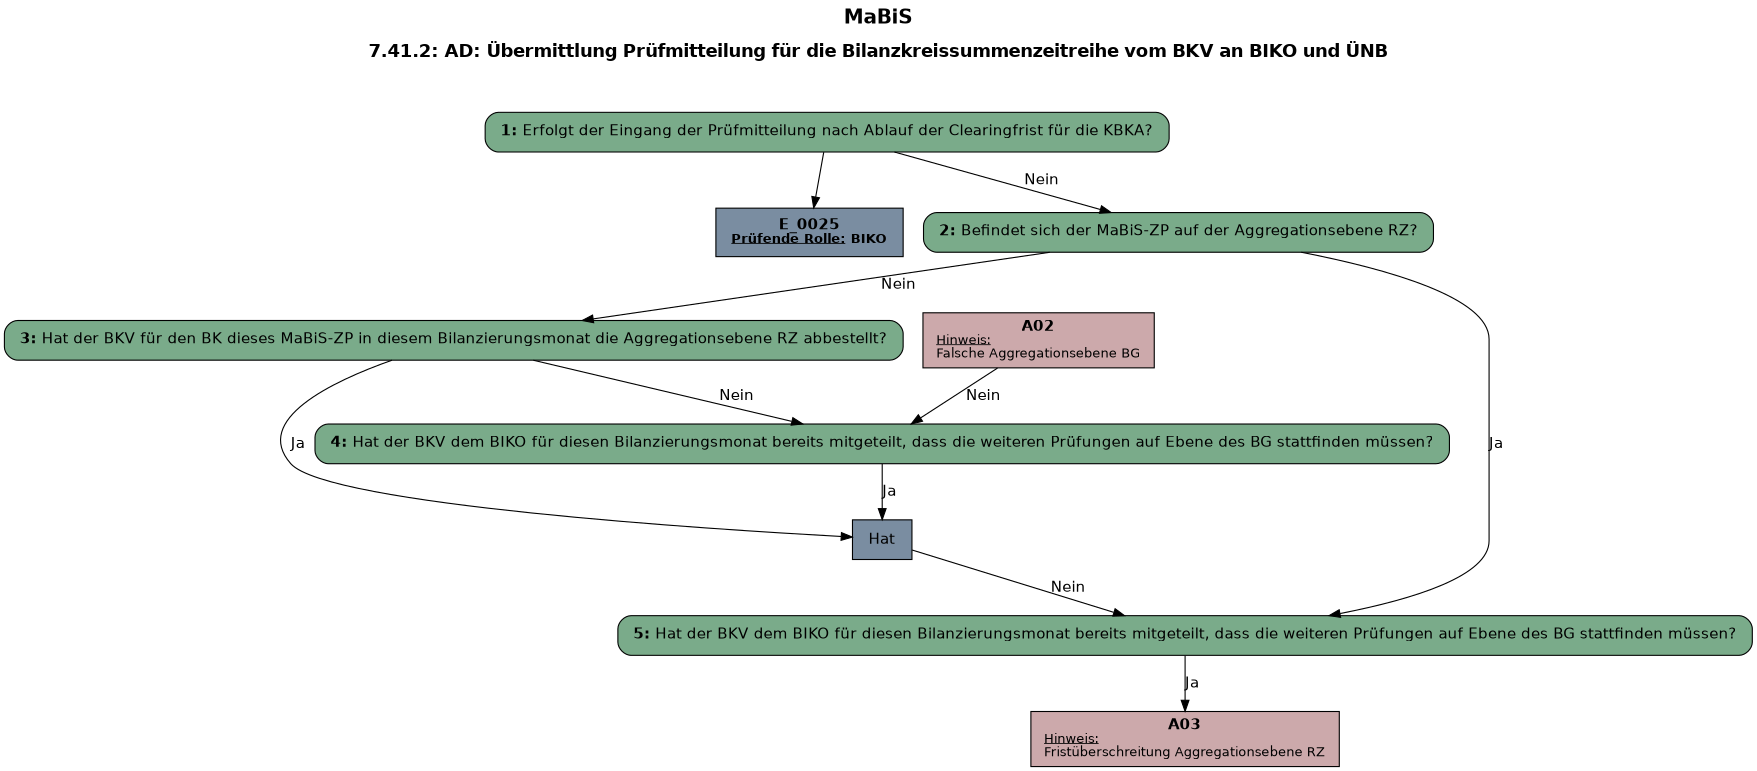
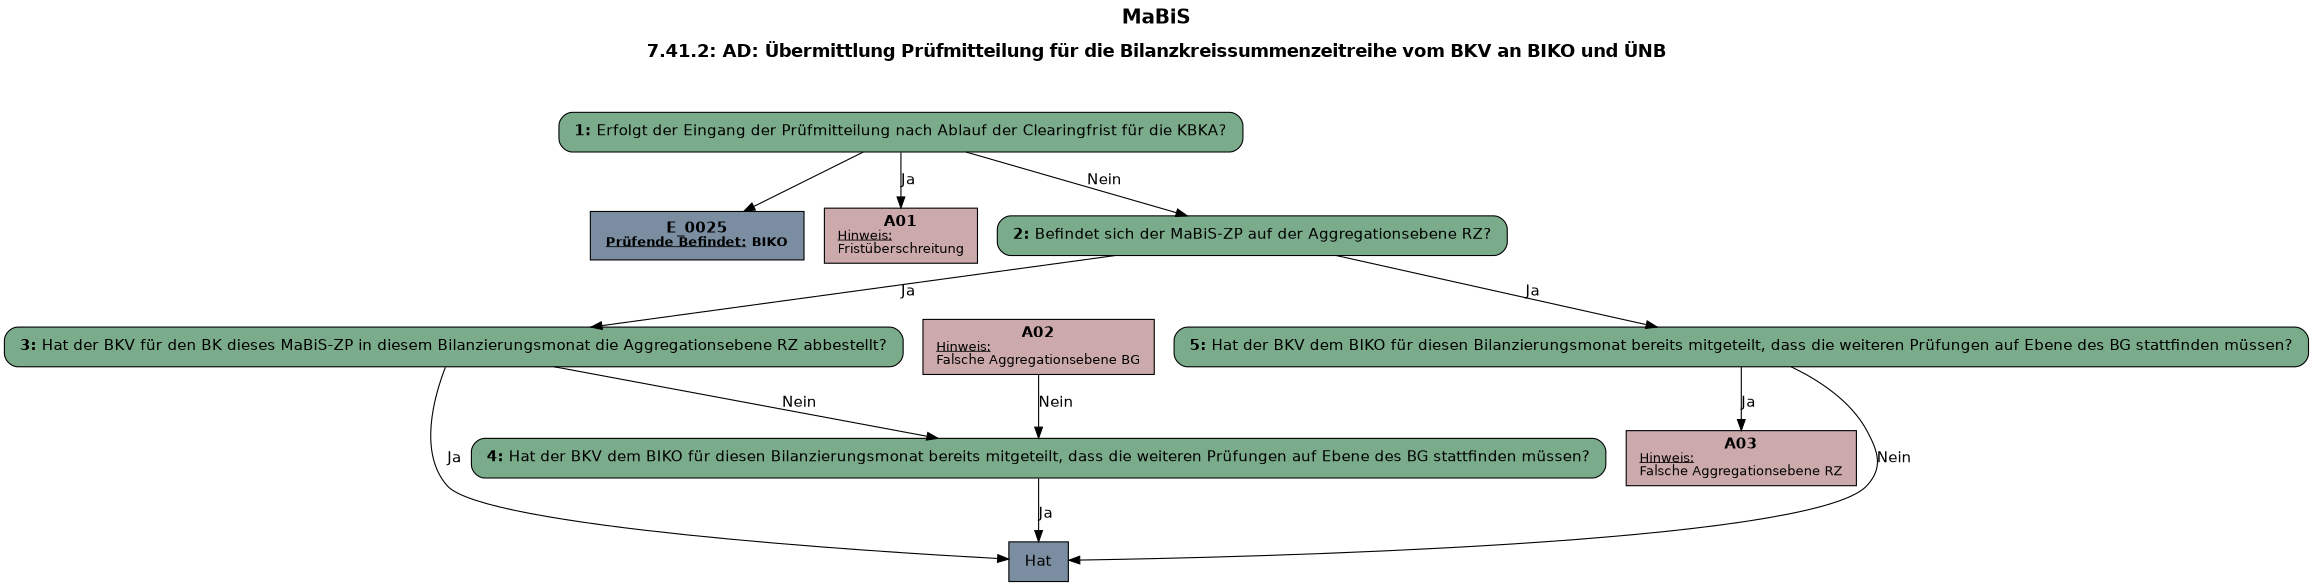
none -> (901, 236)
(789, 239) -> (676, 242)
(899, 285) -> (908, 291)
(1013, 581) -> (1557, 541)
(1185, 752) -> (1741, 471)
